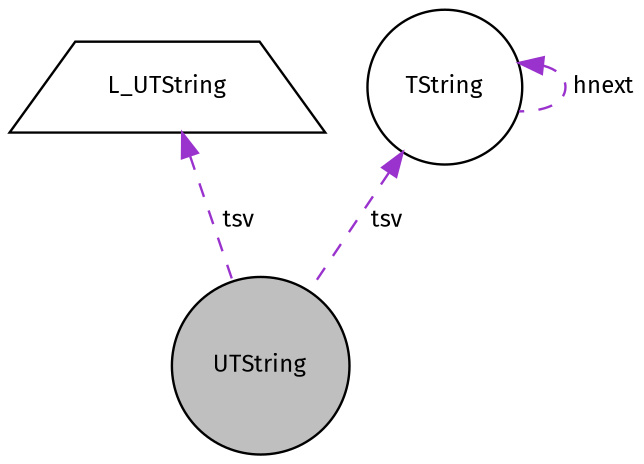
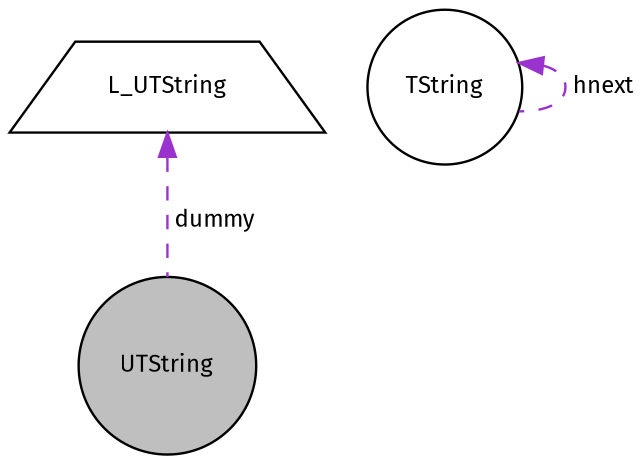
(236, 221) -> (212, 221)
(349, 232) -> none
